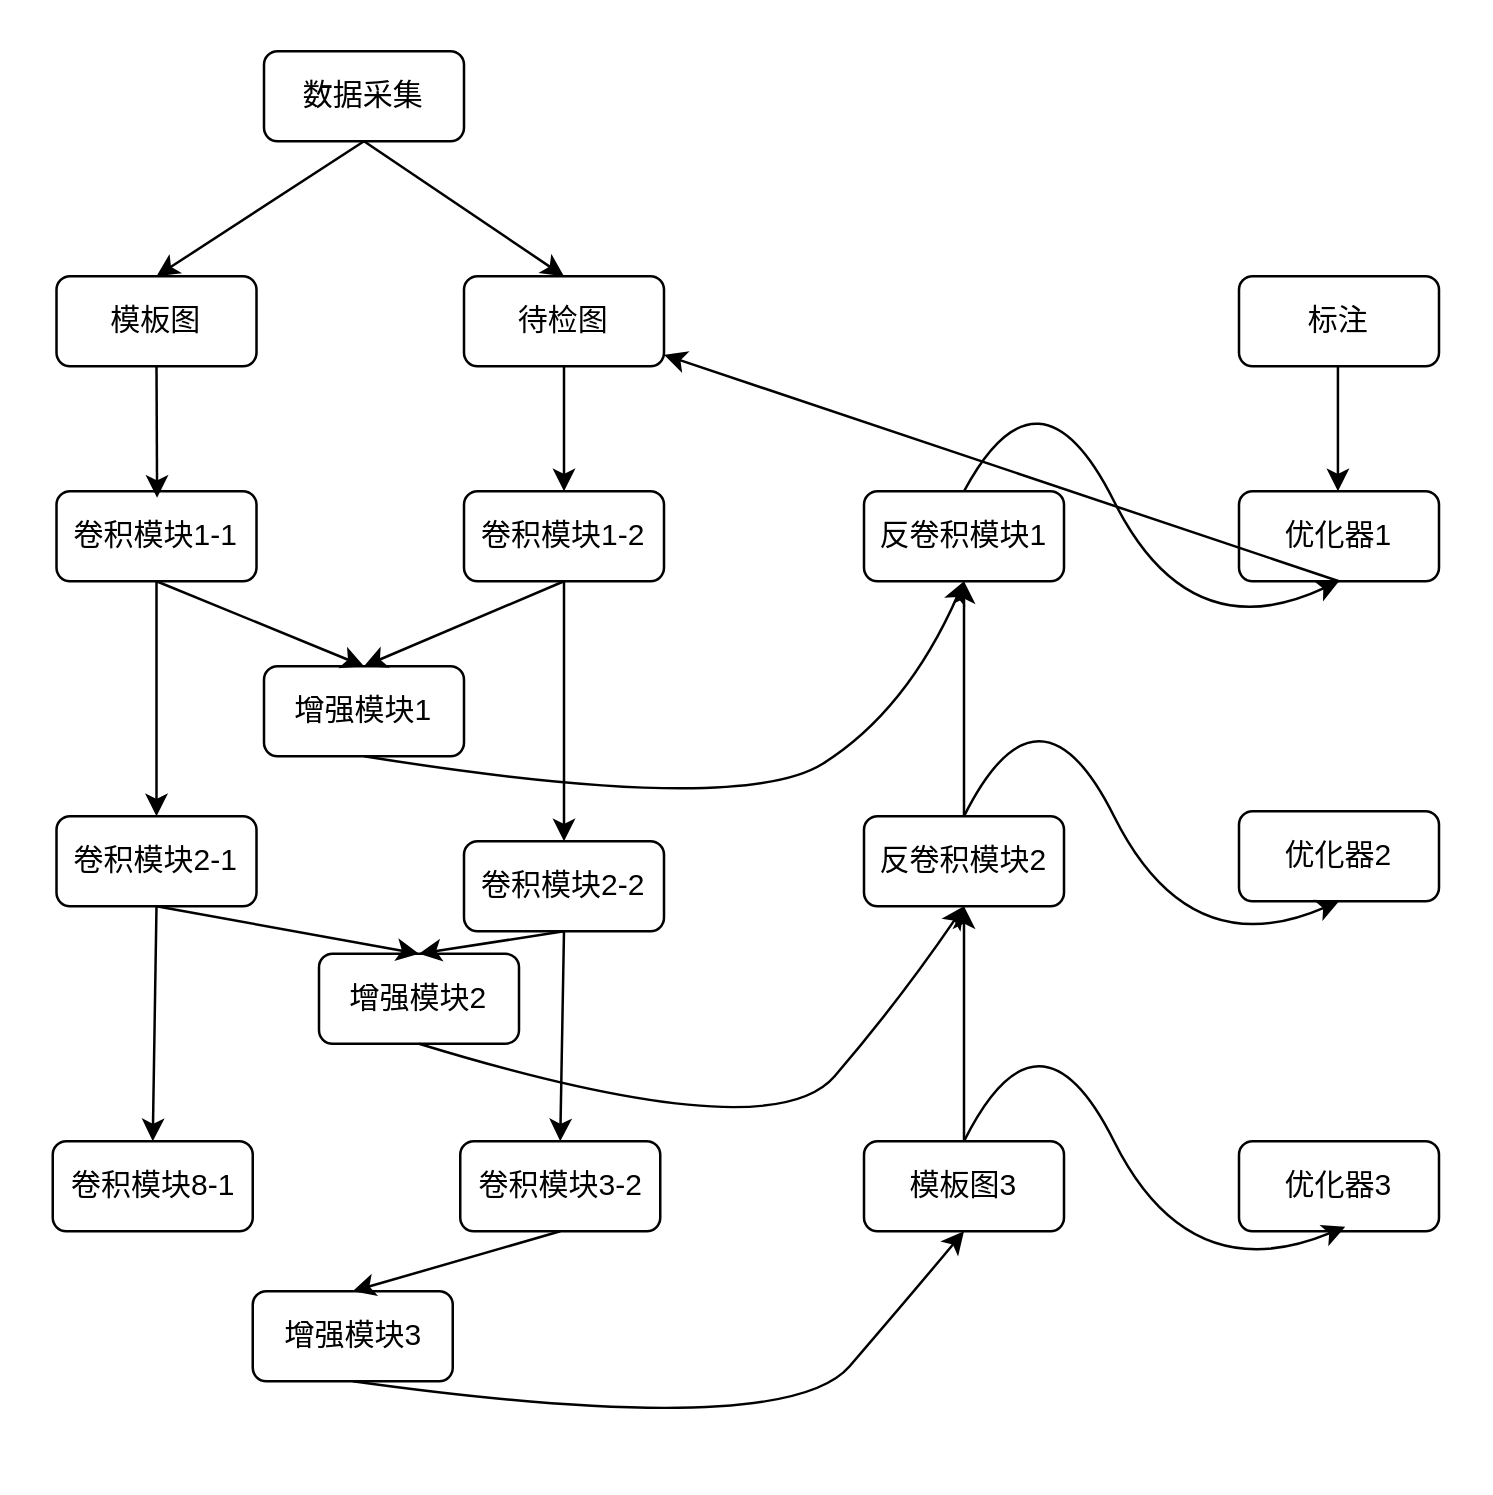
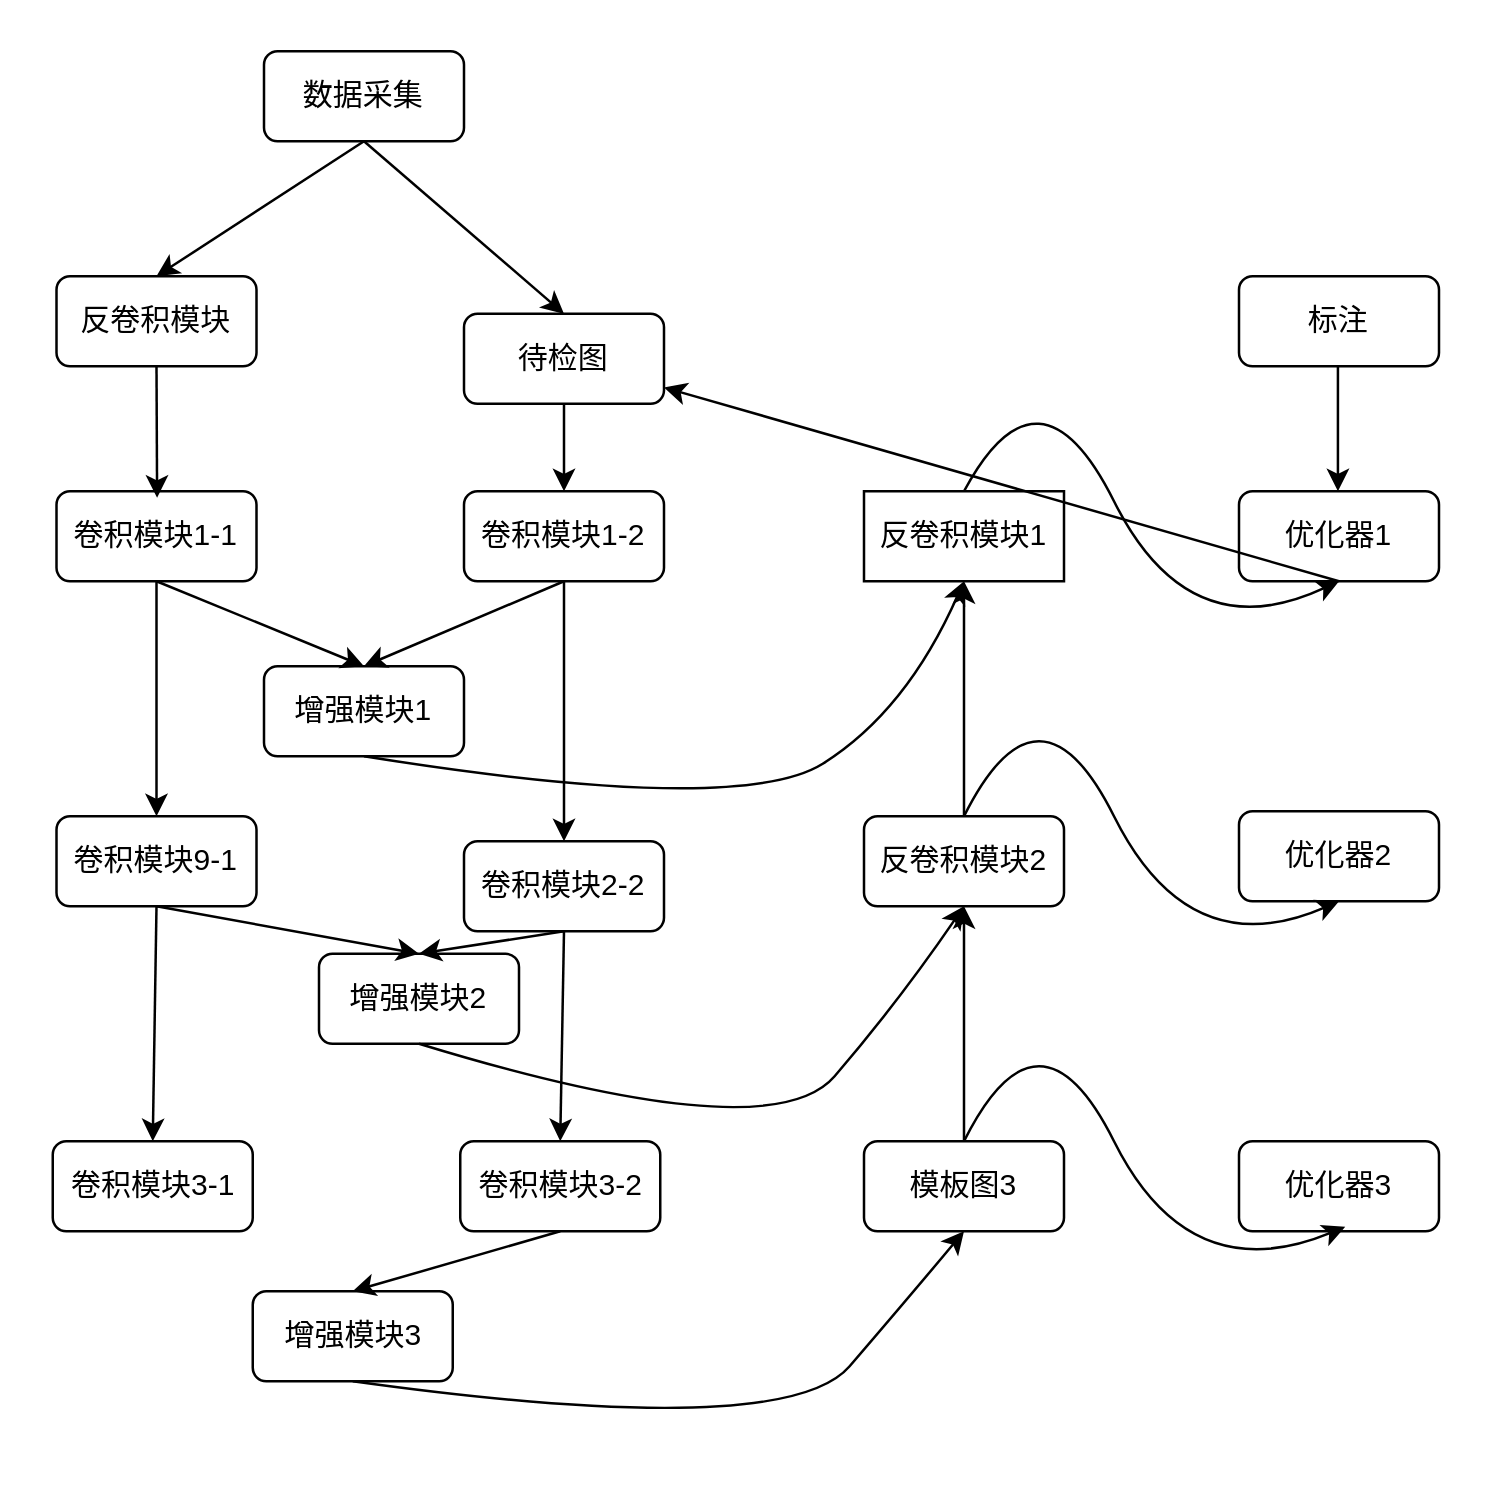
(156, 321) -> (156, 321)
(564, 321) -> (564, 359)
(964, 536) -> (964, 536)
(156, 861) -> (156, 861)
(154, 1186) -> (154, 1186)
